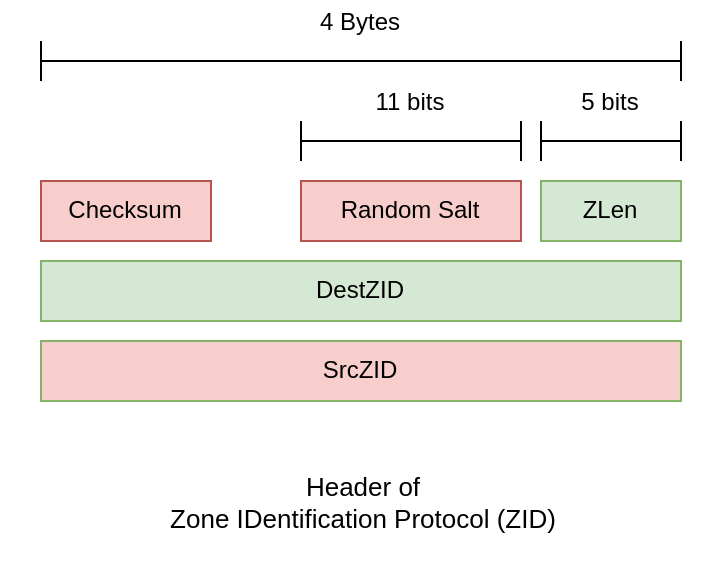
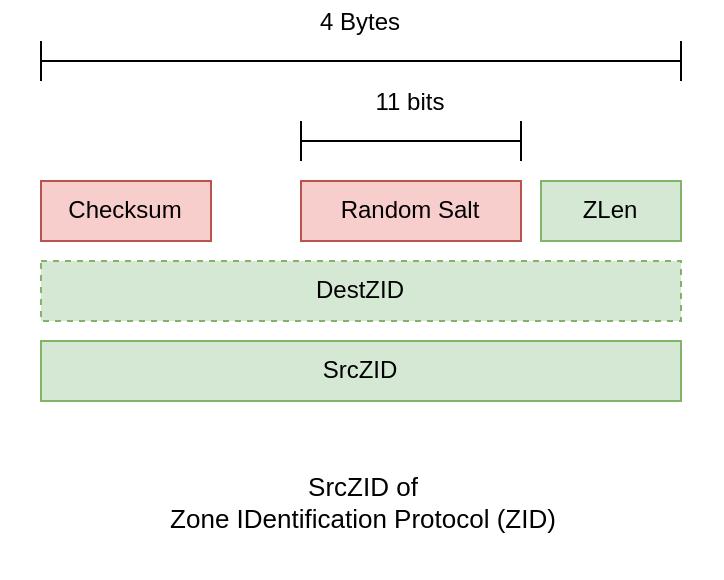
(611, 141) -> none
(361, 291) -> (361, 291)
(361, 371) -> (361, 371)
(364, 503) -> (364, 503)
